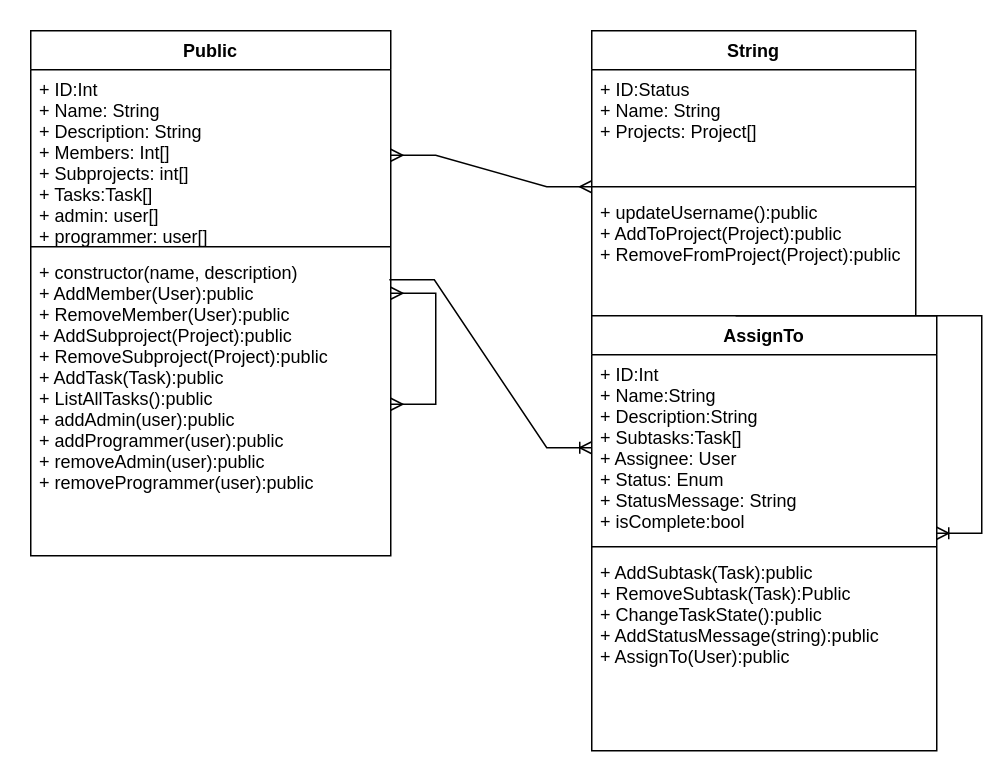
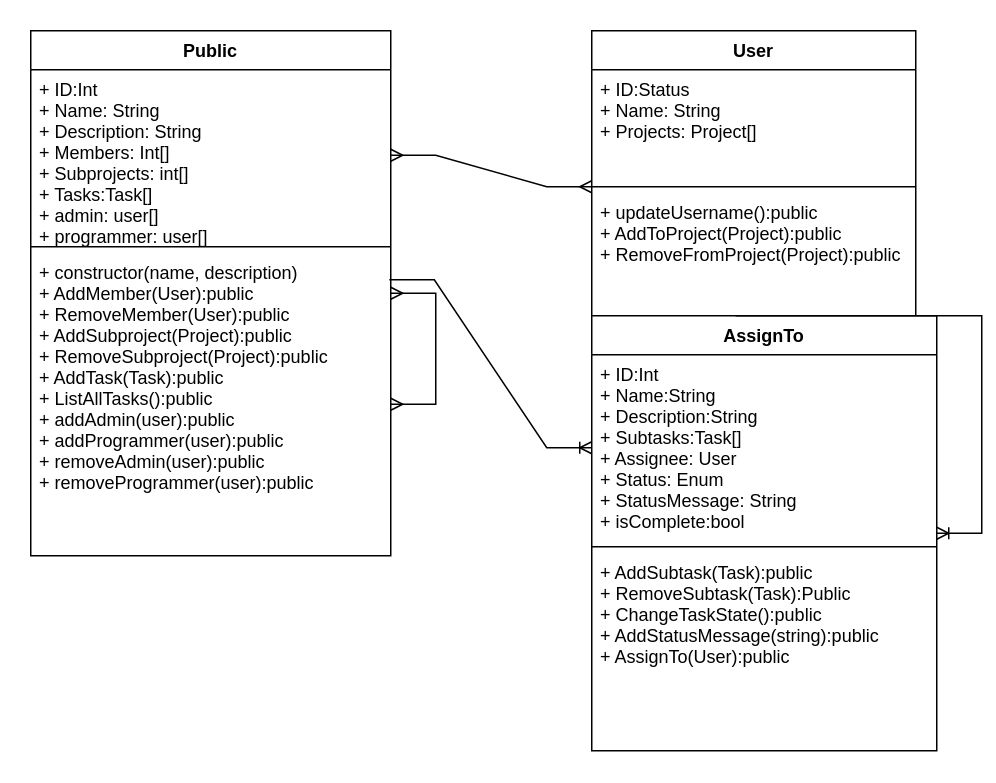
(753, 51) -> (753, 51)
